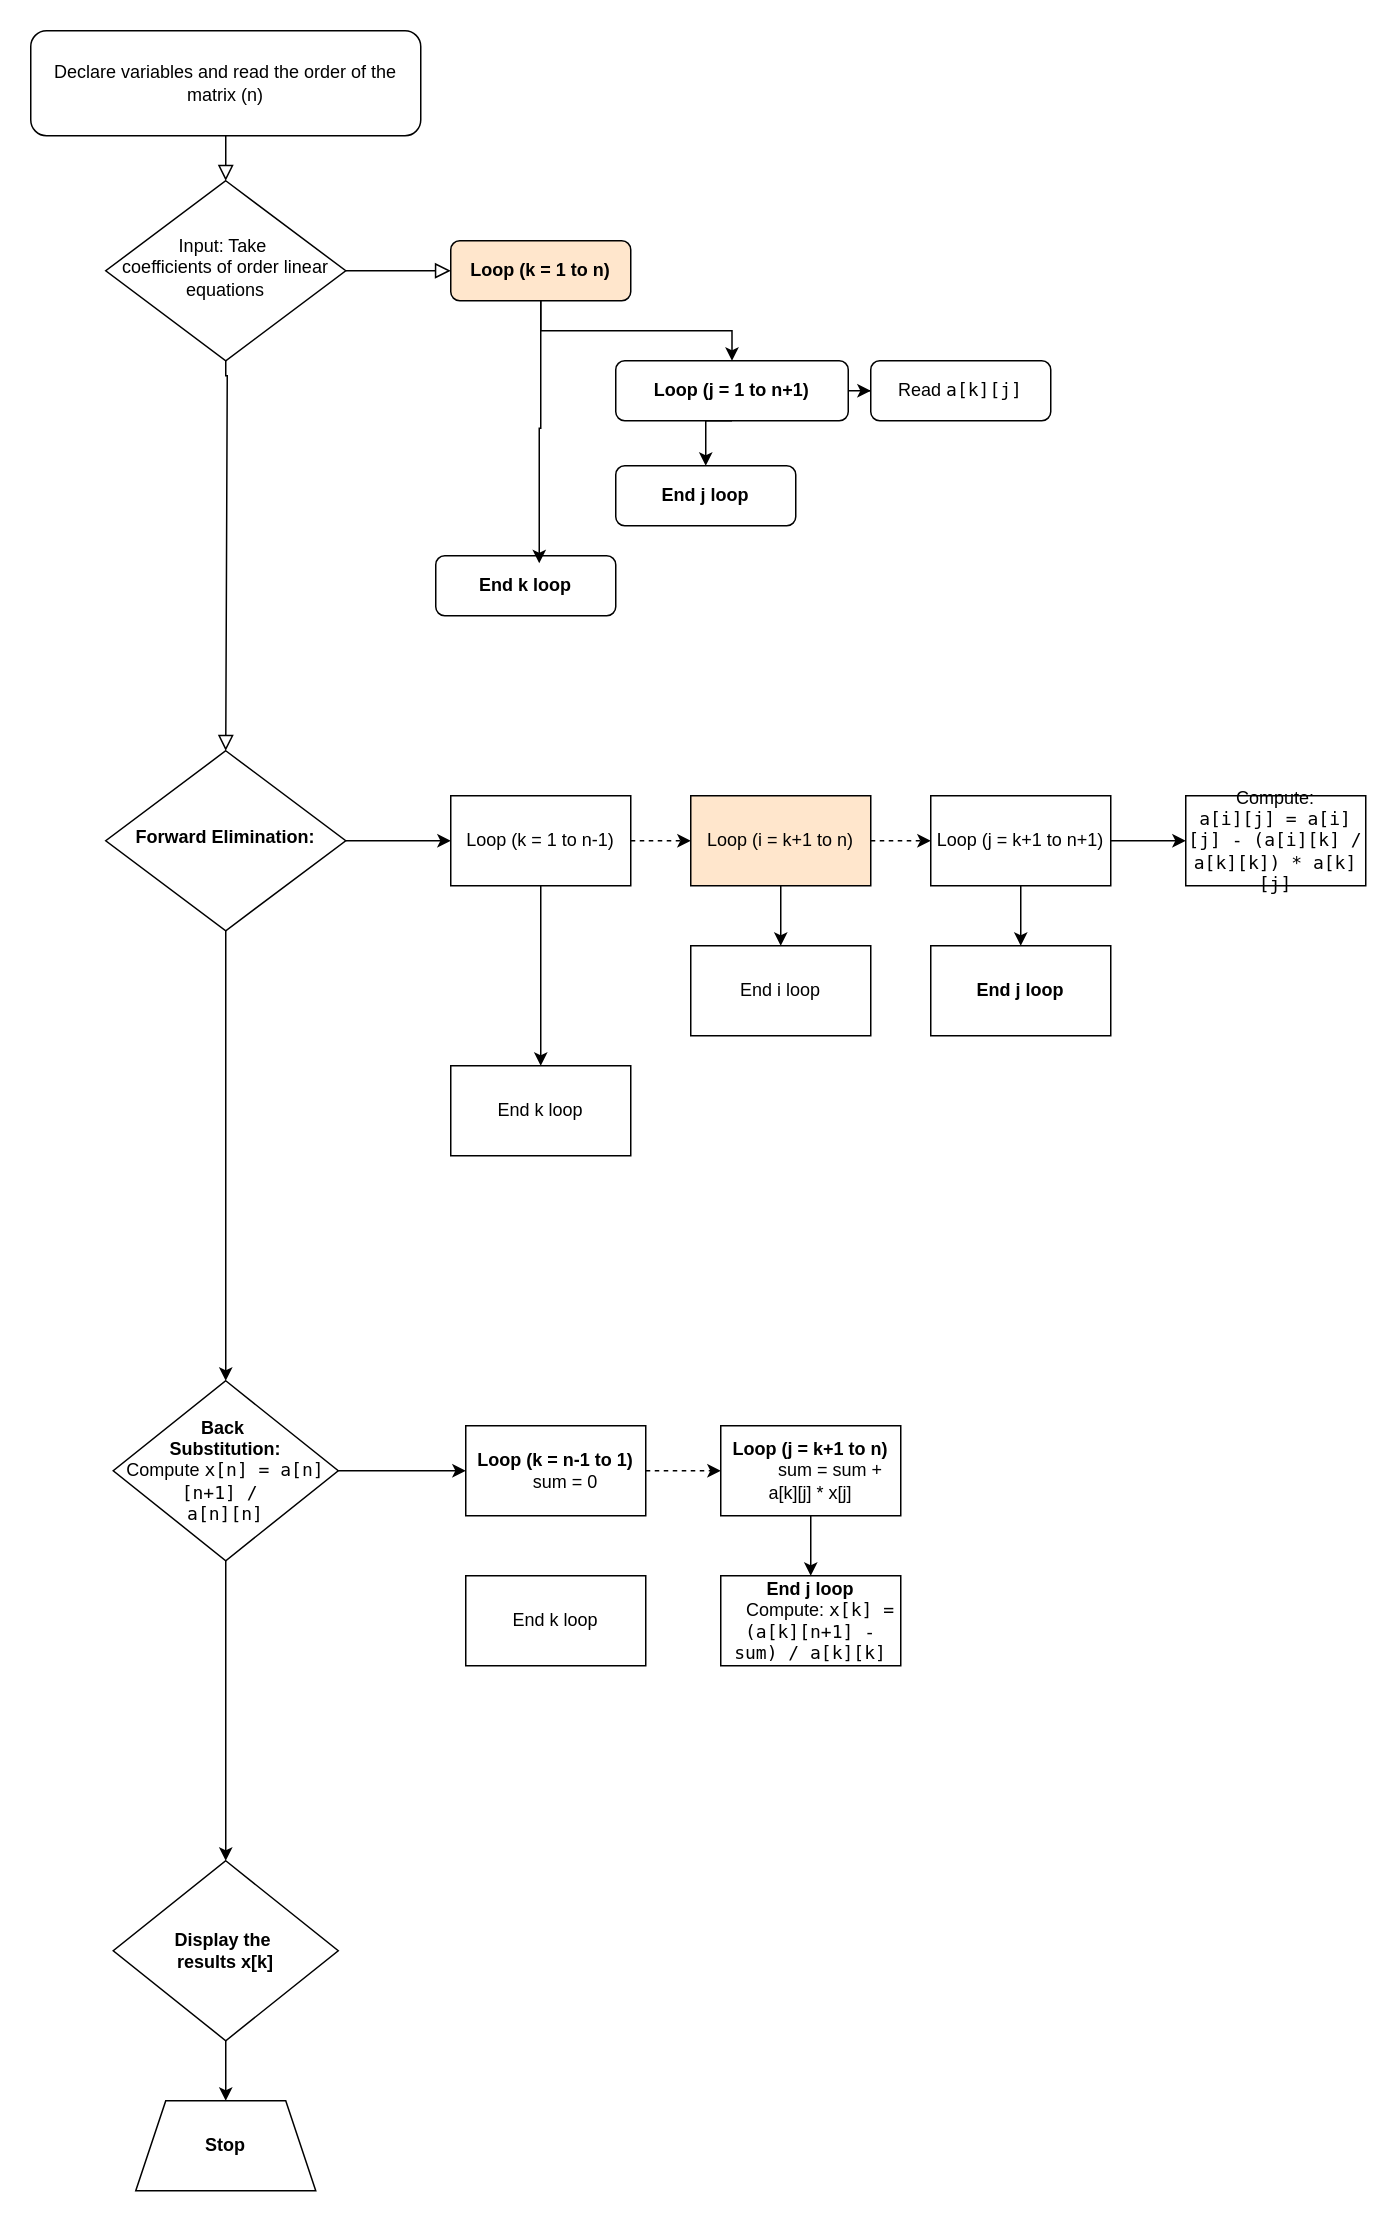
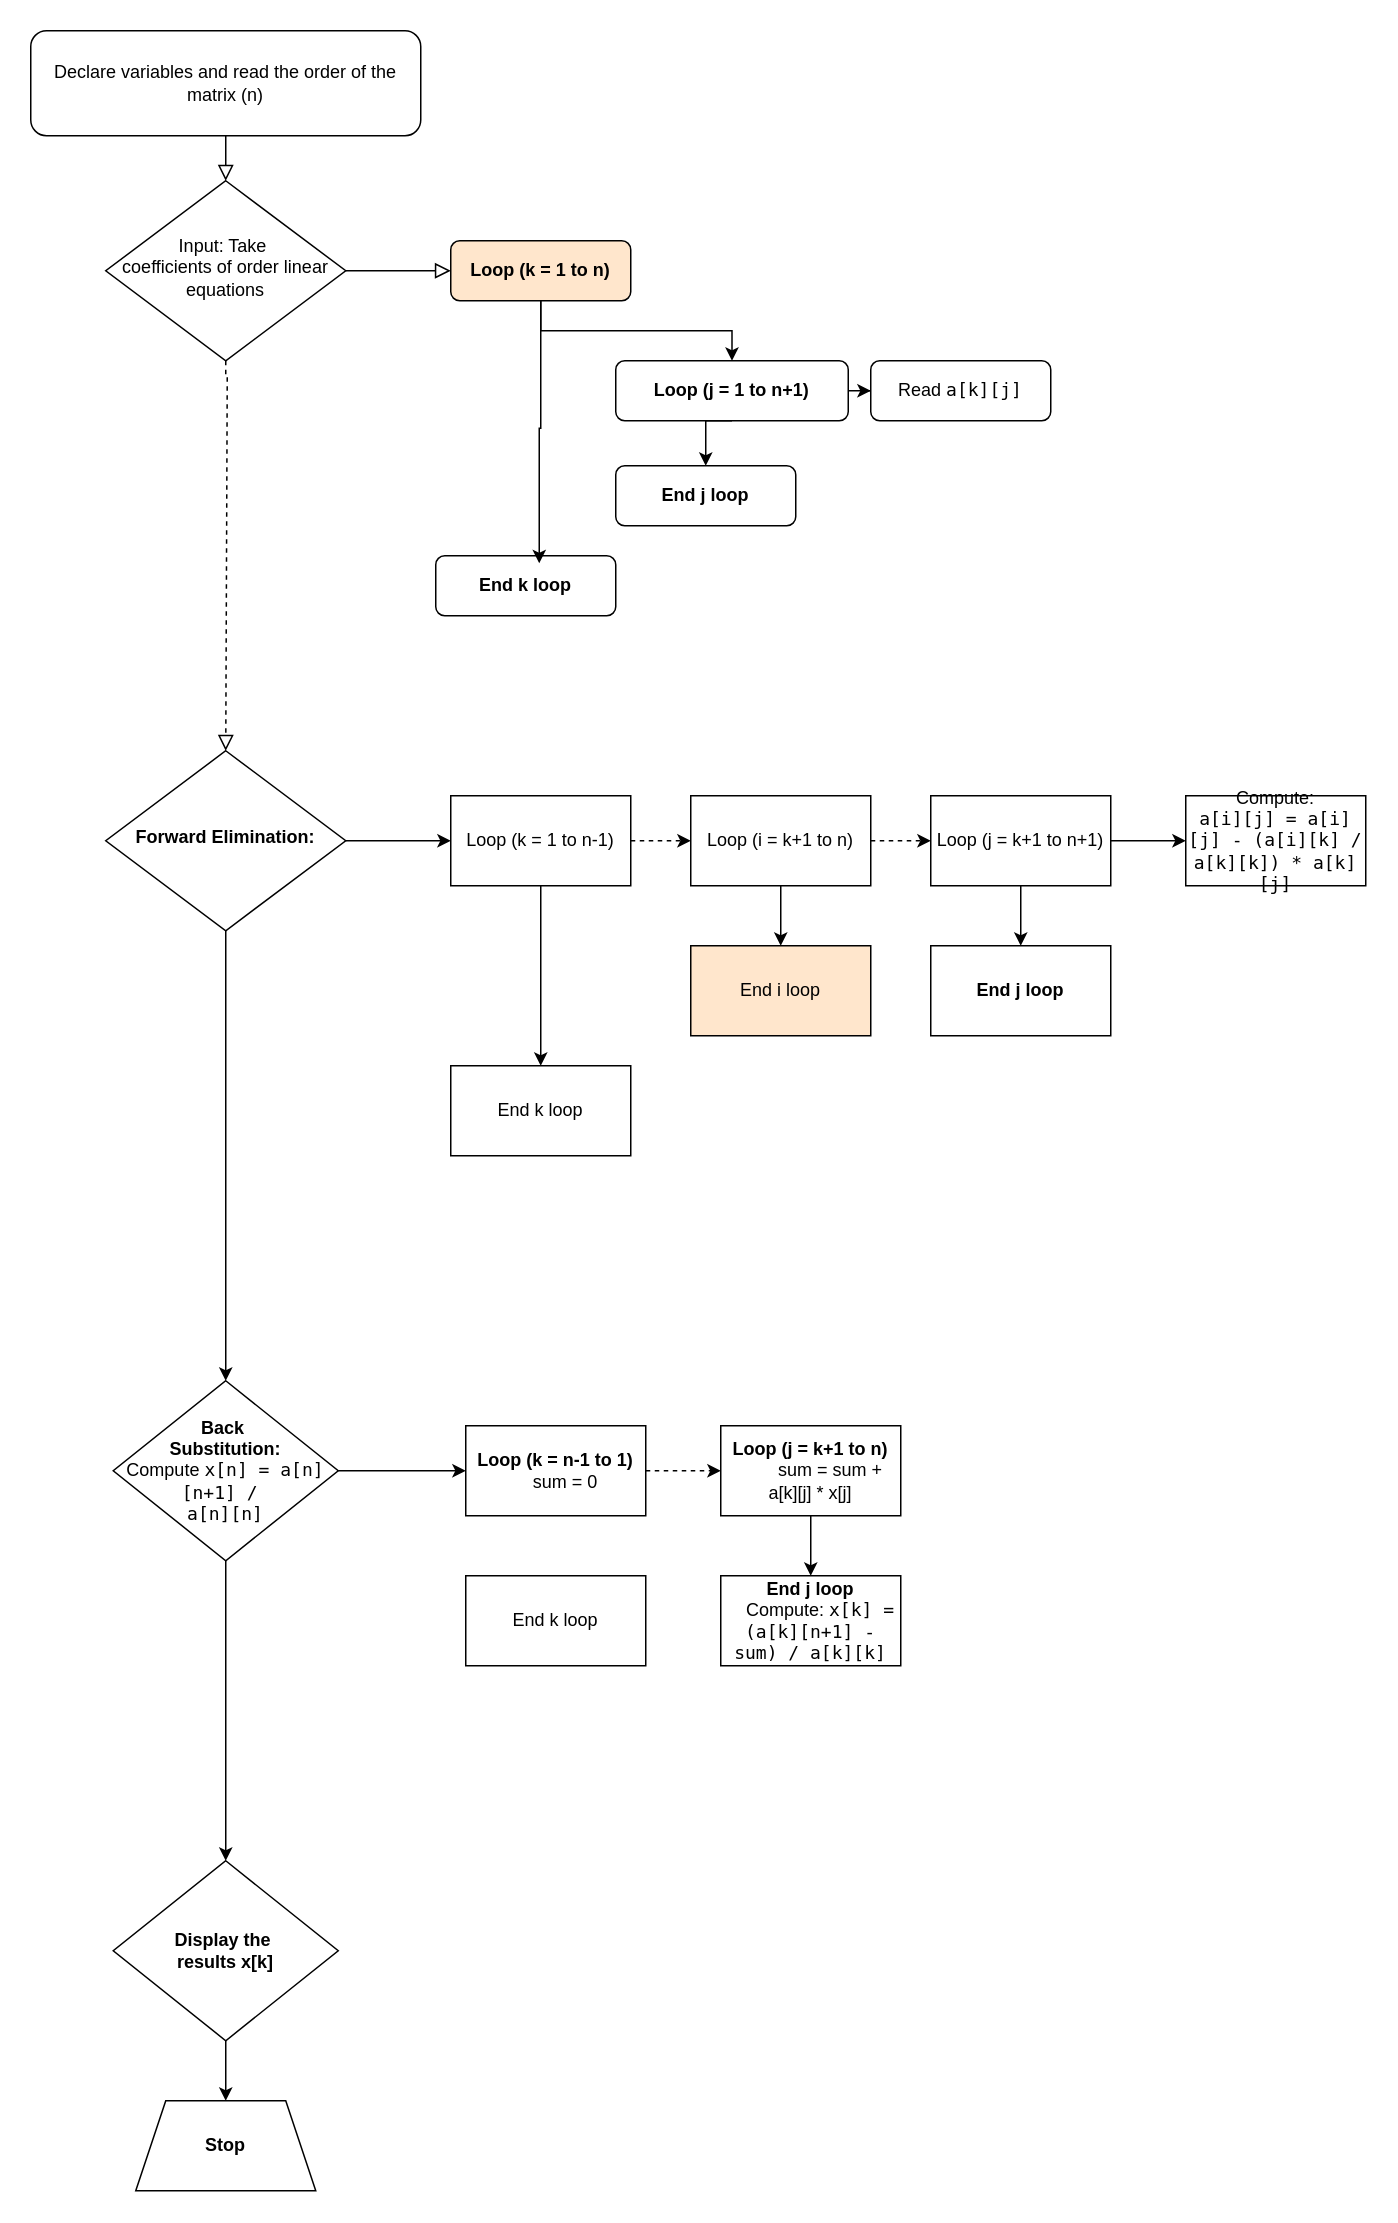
(227, 548) -> (227, 548)
(781, 841) -> (781, 841)
(781, 991) -> (781, 991)
